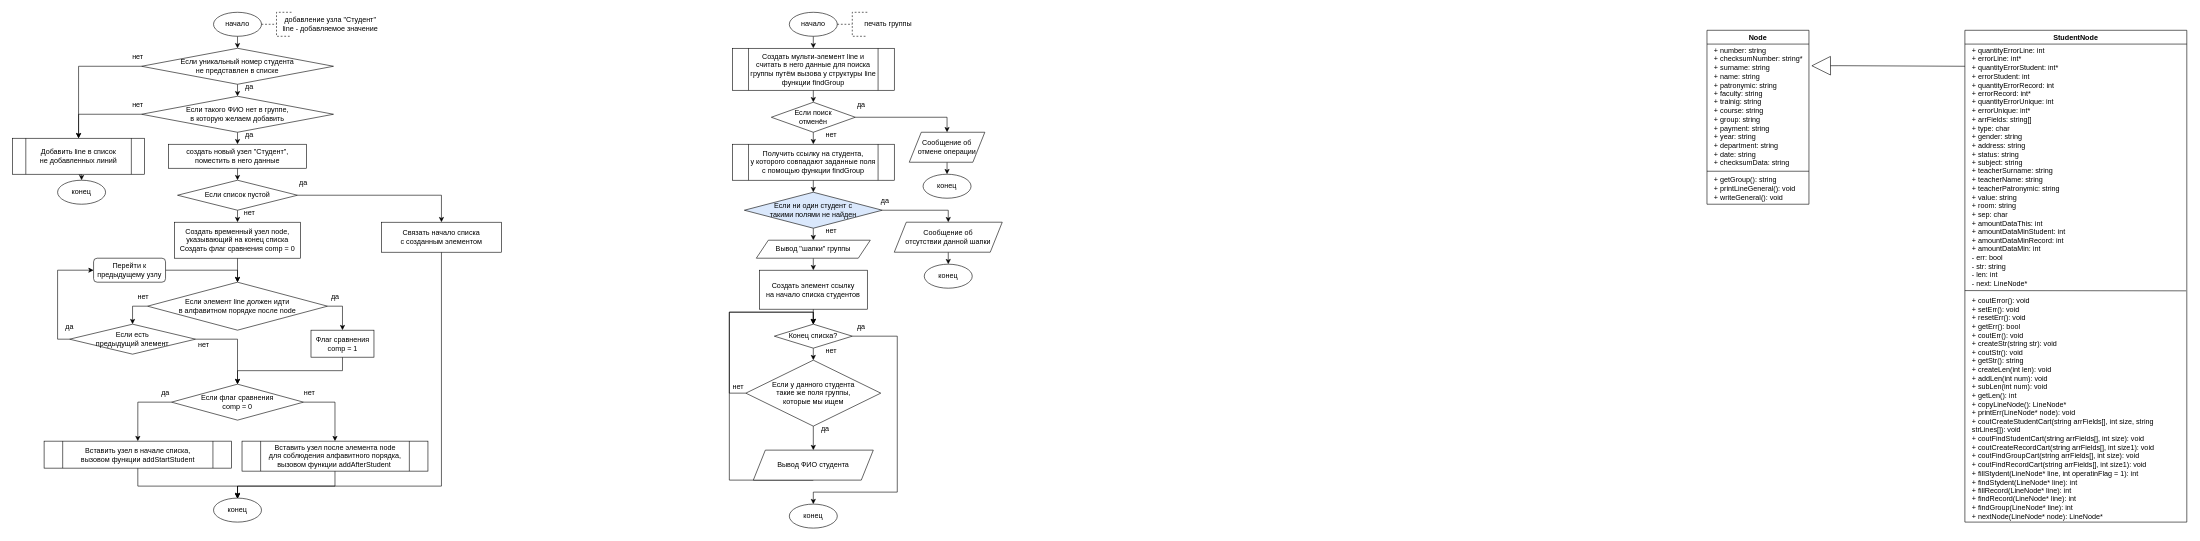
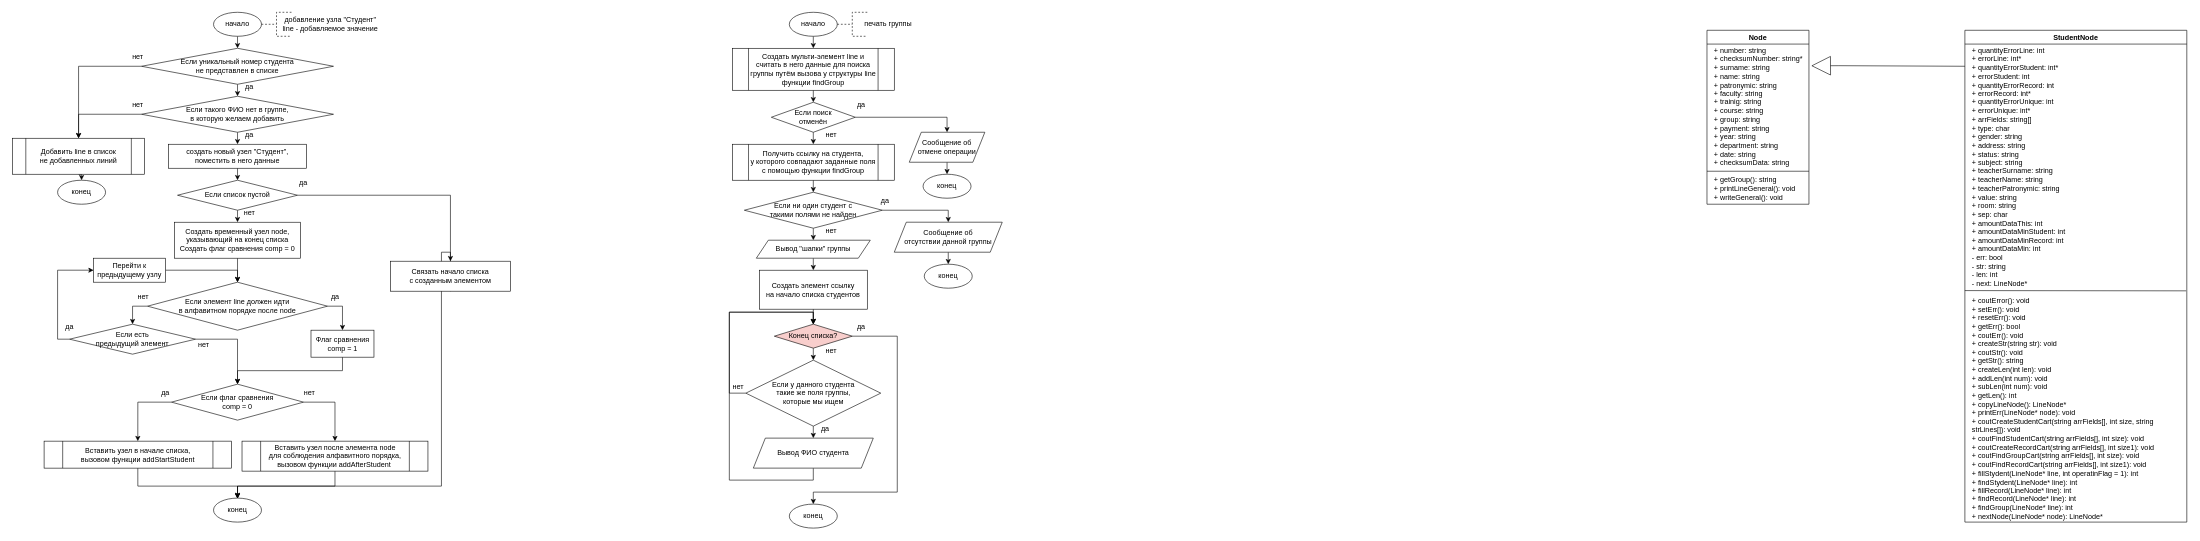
(813, 210) -> (813, 210)
(441, 237) -> (450, 276)
(948, 237) -> (948, 237)
(129, 270) -> (129, 270)
(813, 336) -> (813, 336)
(813, 465) -> (813, 453)
